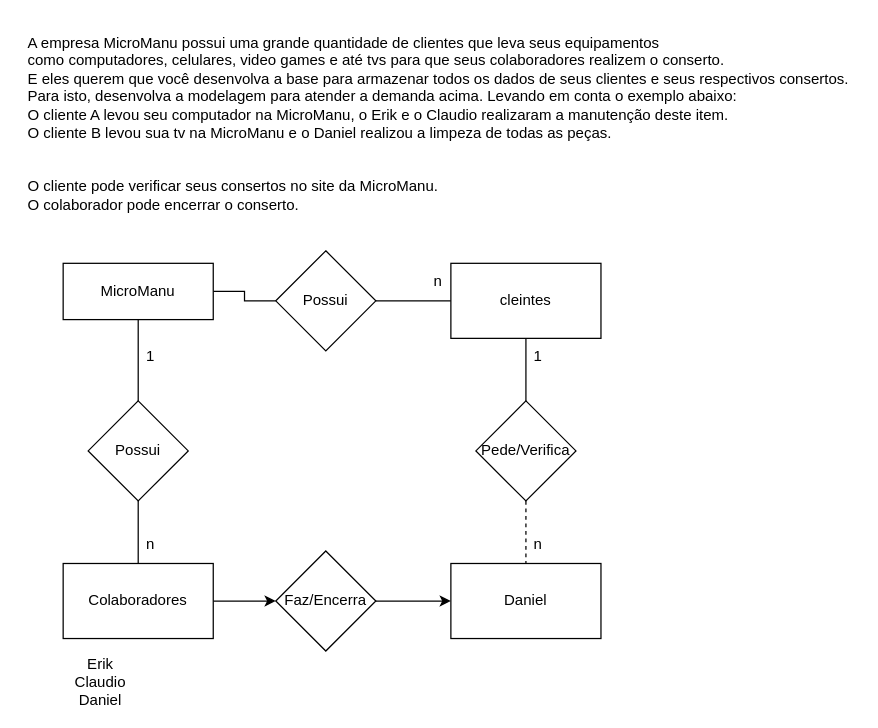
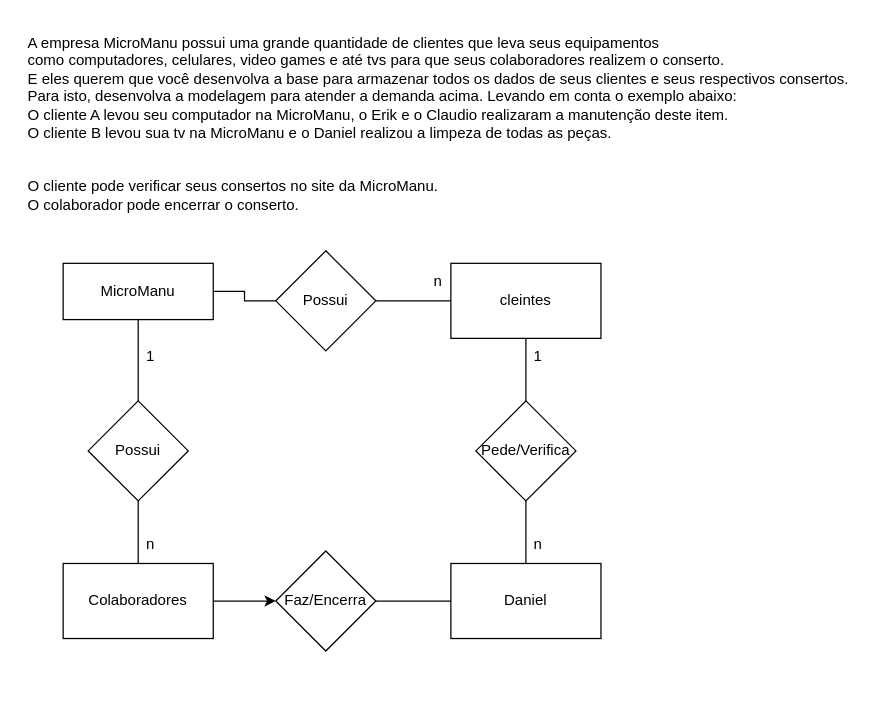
(526, 532) -> (526, 532)
(441, 601) -> (444, 601)
(101, 682) -> none
